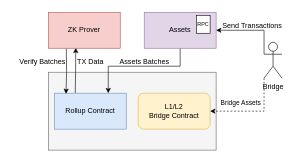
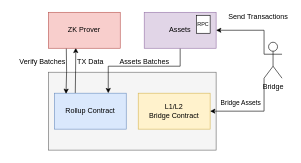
(252, 26) -> (258, 17)
(174, 111) -> (174, 111)
(255, 111) -> (255, 111)
